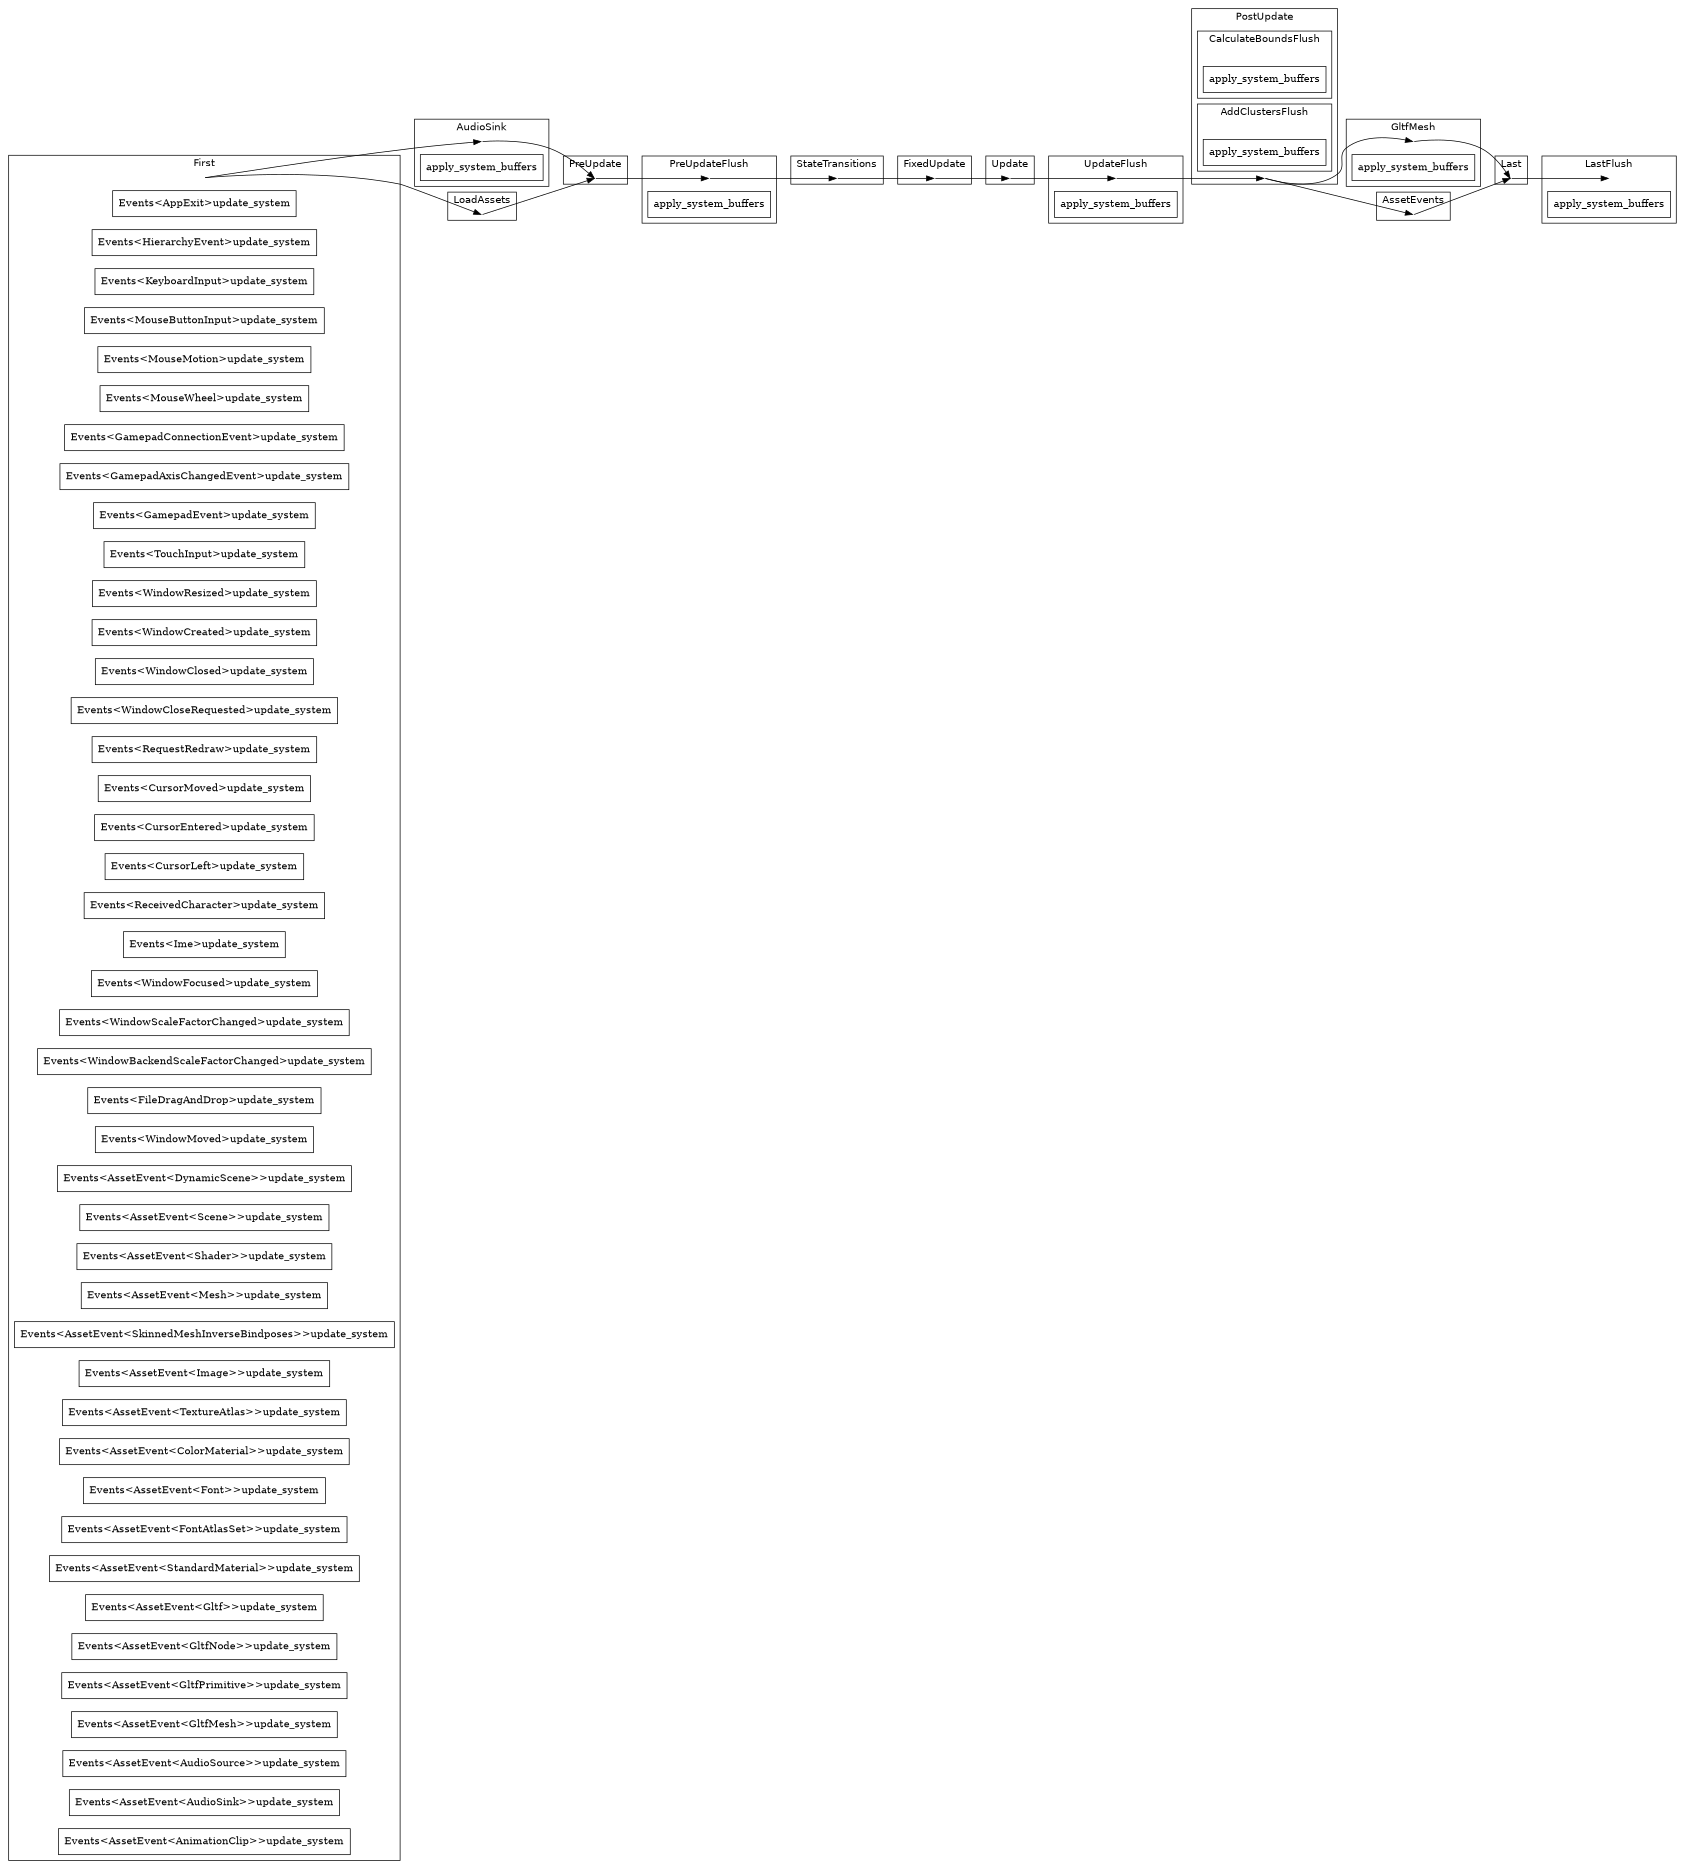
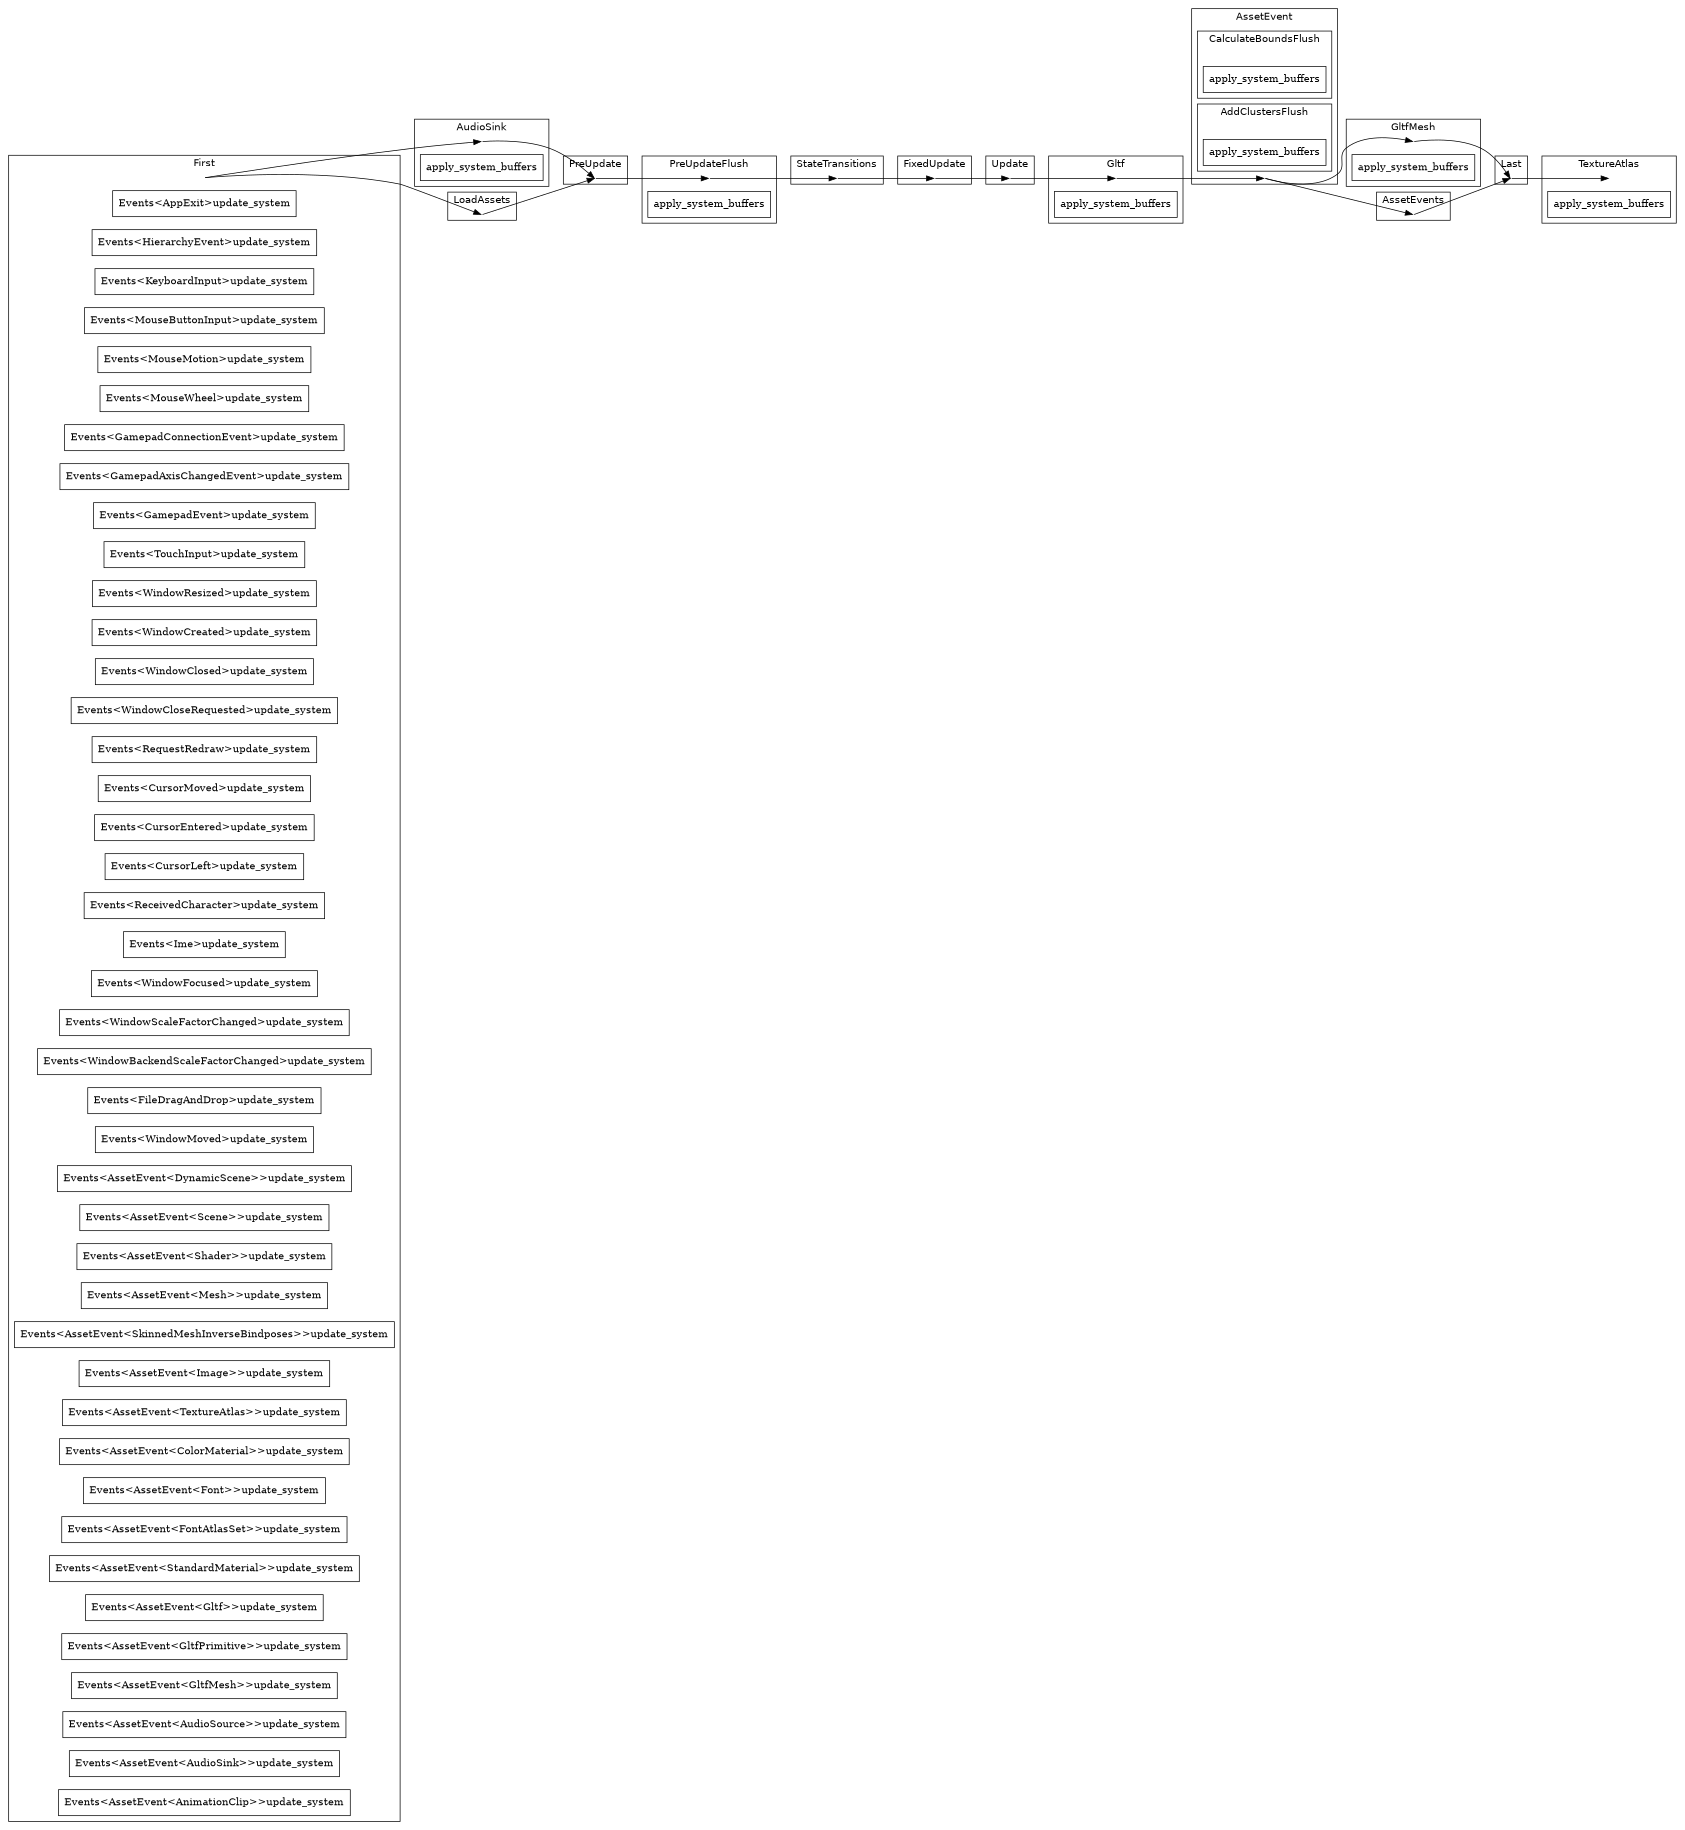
(1265, 17) -> (1265, 17)
(1116, 164) -> (1116, 164)
(1609, 164) -> (1609, 164)
(204, 1647) -> none
